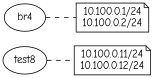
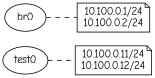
(25, 18) -> (25, 18)
(25, 60) -> (25, 60)
